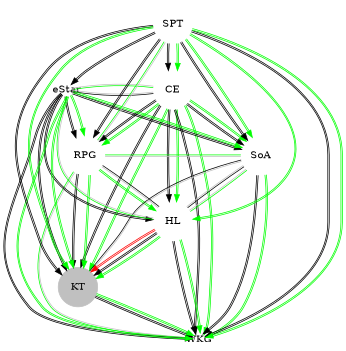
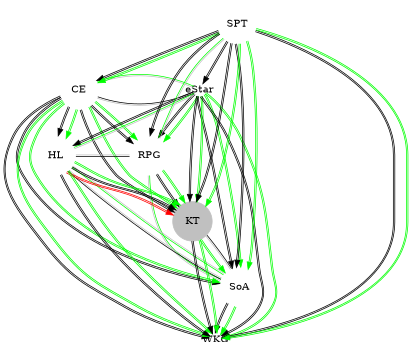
(293, 132) -> none
(123, 188) -> none
none -> (210, 254)
(52, 307) -> none
